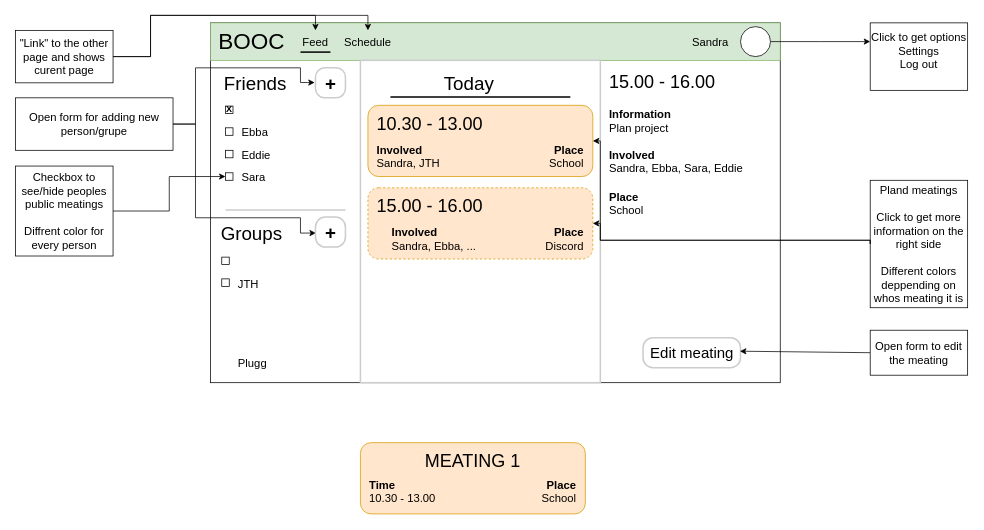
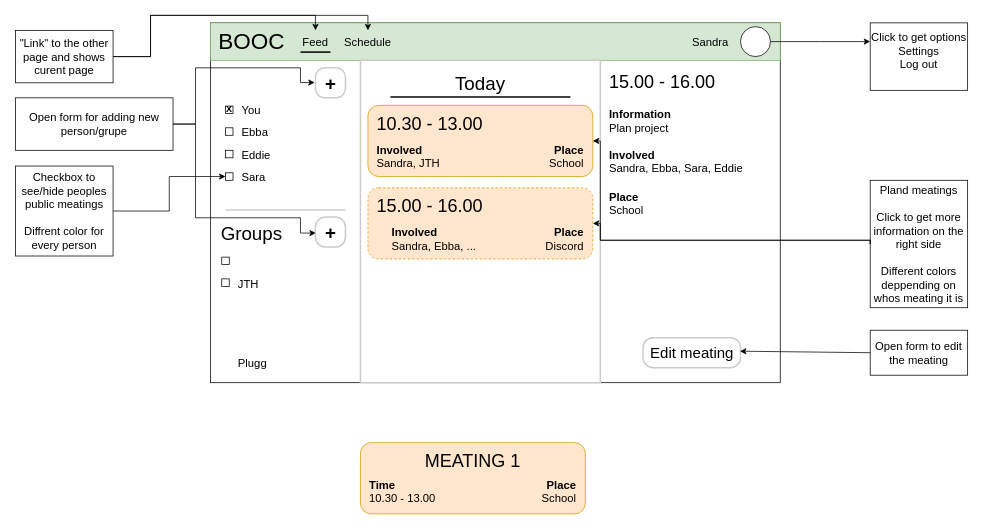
(255, 83) -> none
(469, 83) -> (480, 83)
none -> (263, 110)
